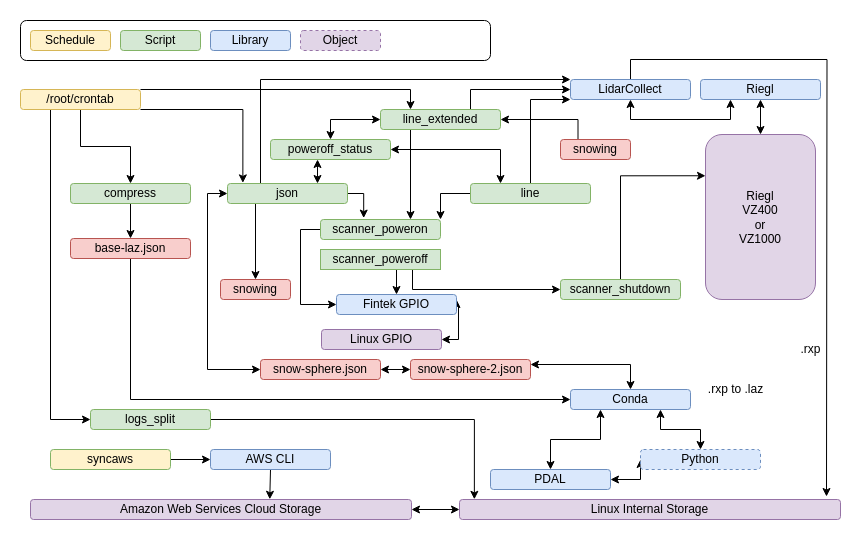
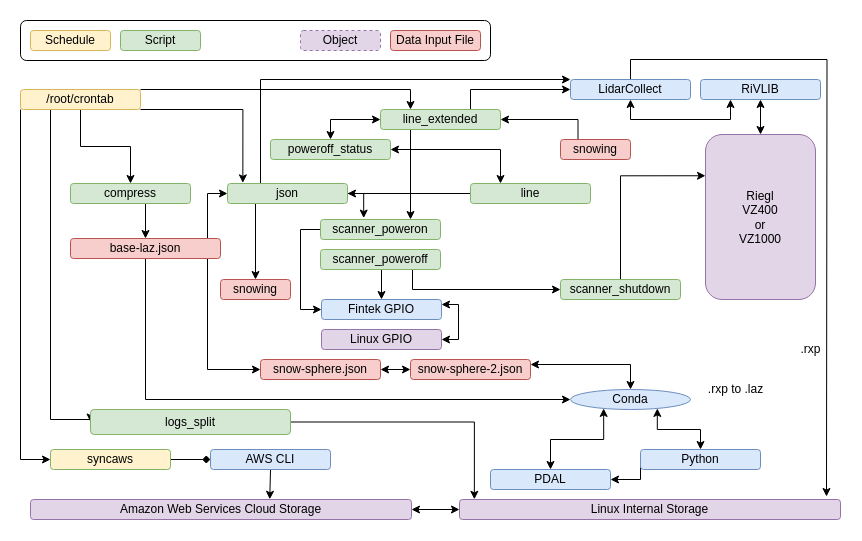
(251, 41) -> none
none -> (436, 41)
(761, 90) -> (761, 90)
(531, 126) -> none
(318, 172) -> none
(441, 202) -> (404, 194)
(131, 249) -> (146, 249)
(381, 260) -> (381, 260)
none -> (21, 296)
(397, 305) -> (382, 310)
(631, 400) -> (631, 400)
(151, 420) -> (191, 422)
(202, 460) -> (201, 460)
(701, 460) -> (701, 460)
(641, 467) -> (641, 465)
